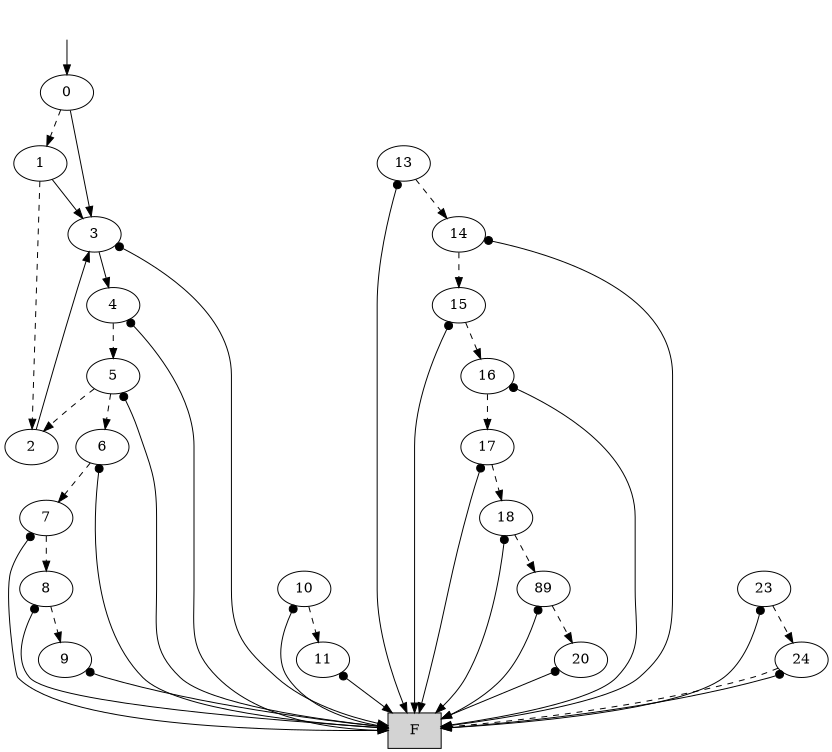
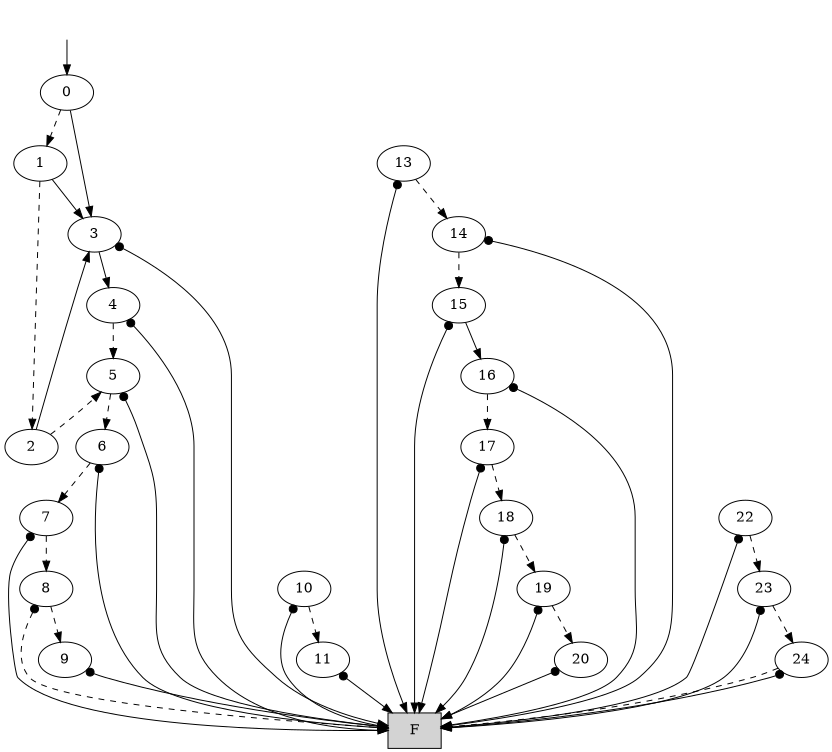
(471, 336) -> (471, 336)
(72, 406) -> (72, 417)
none -> (745, 518)
(544, 589) -> (544, 589)
(168, 709) -> (168, 709)
